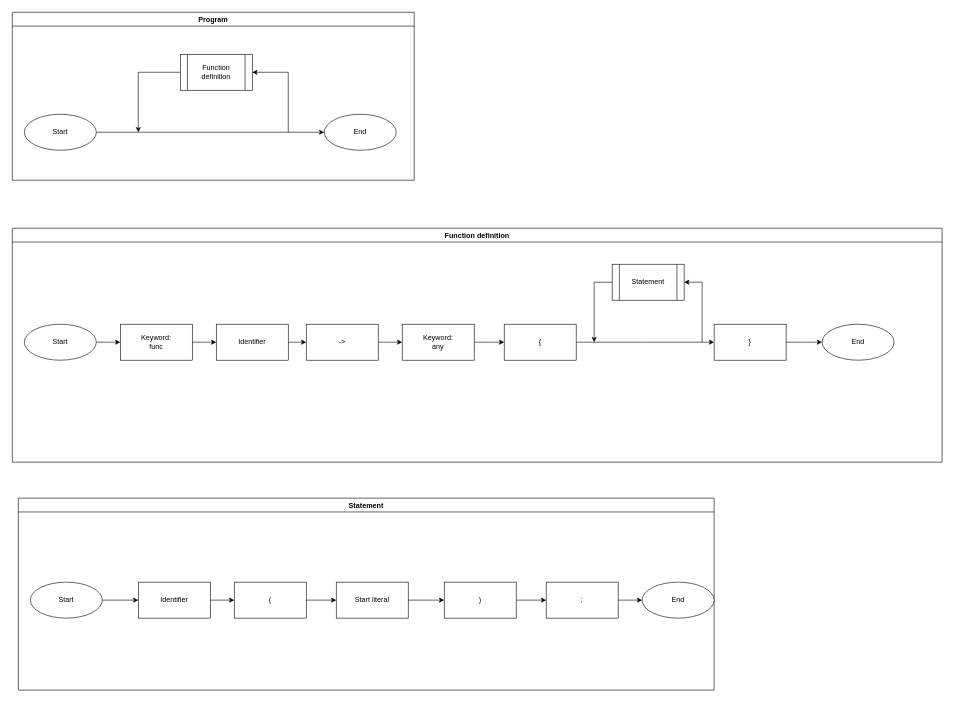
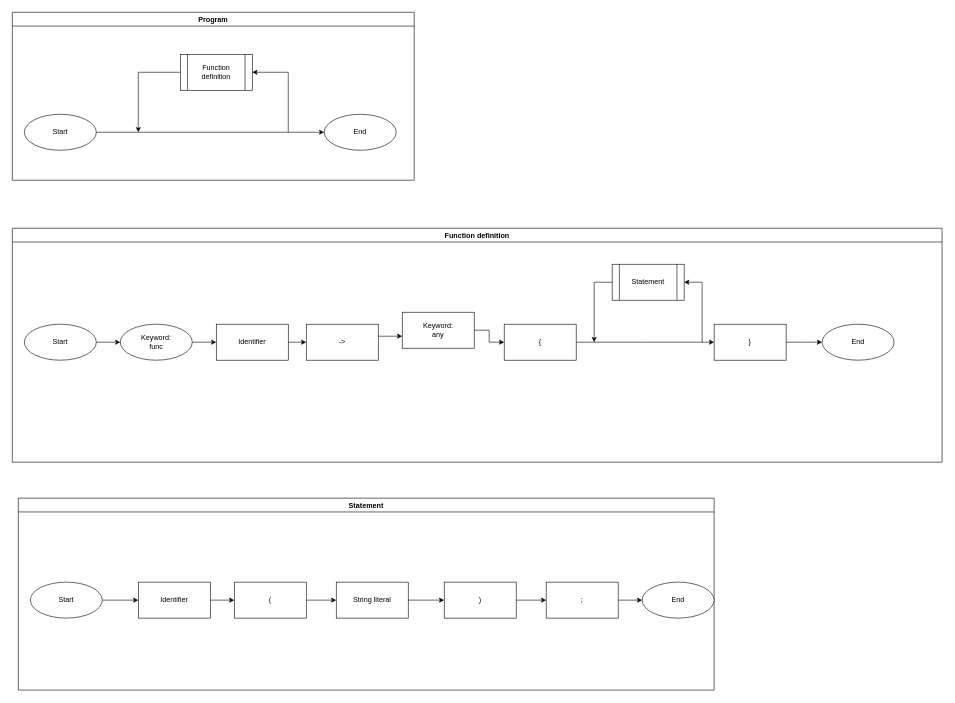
(156, 342) -> (156, 342)
(438, 342) -> (438, 330)
(372, 600) -> (372, 600)
